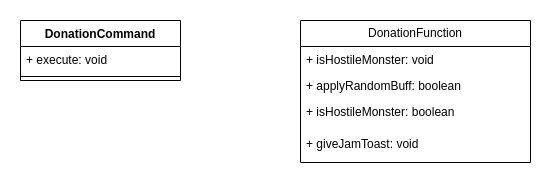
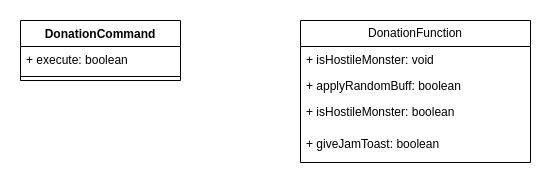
(71, 61) -> (81, 61)
(366, 145) -> (376, 145)
